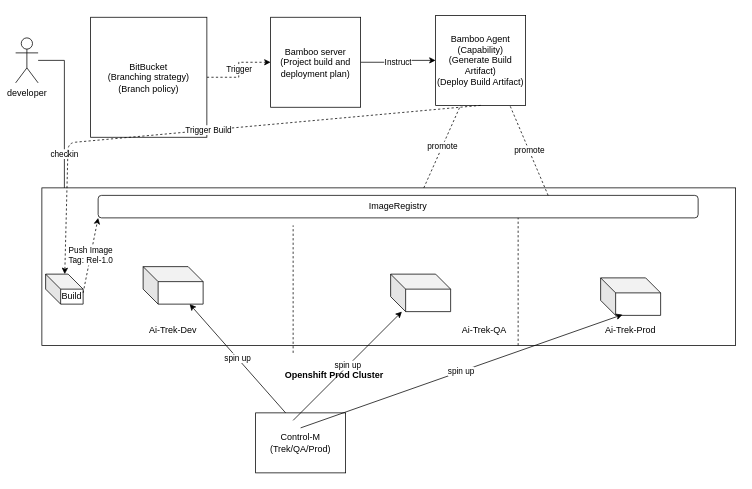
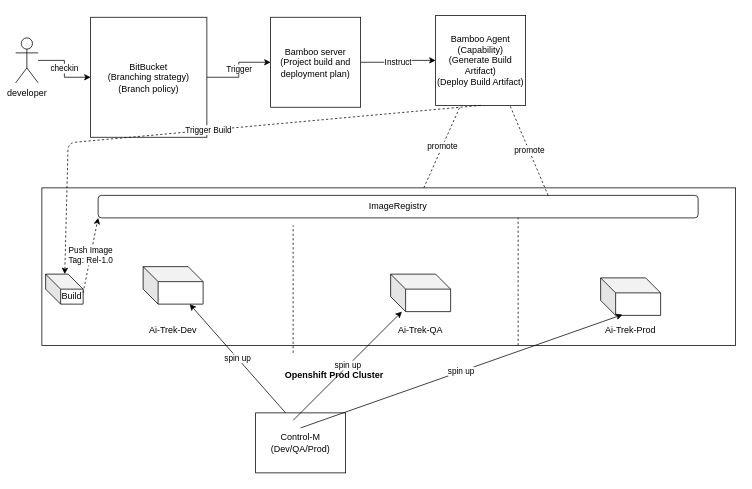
(225, 77) -> (225, 77)
(64, 125) -> (67, 77)
(484, 330) -> (420, 330)
(300, 443) -> (300, 443)
